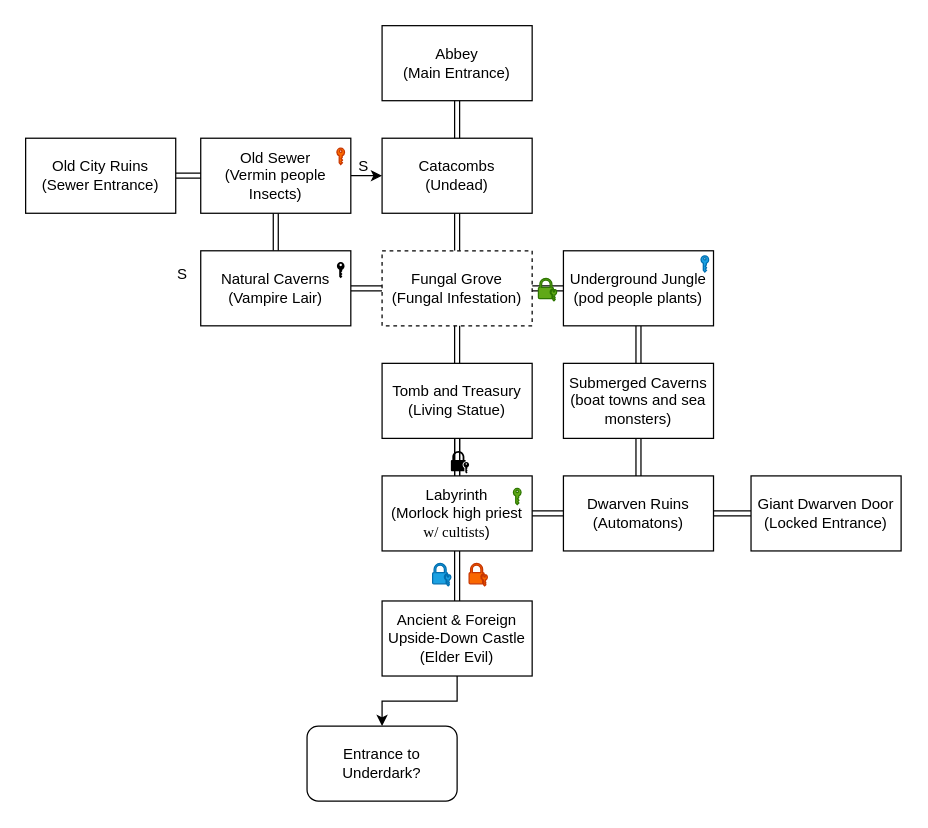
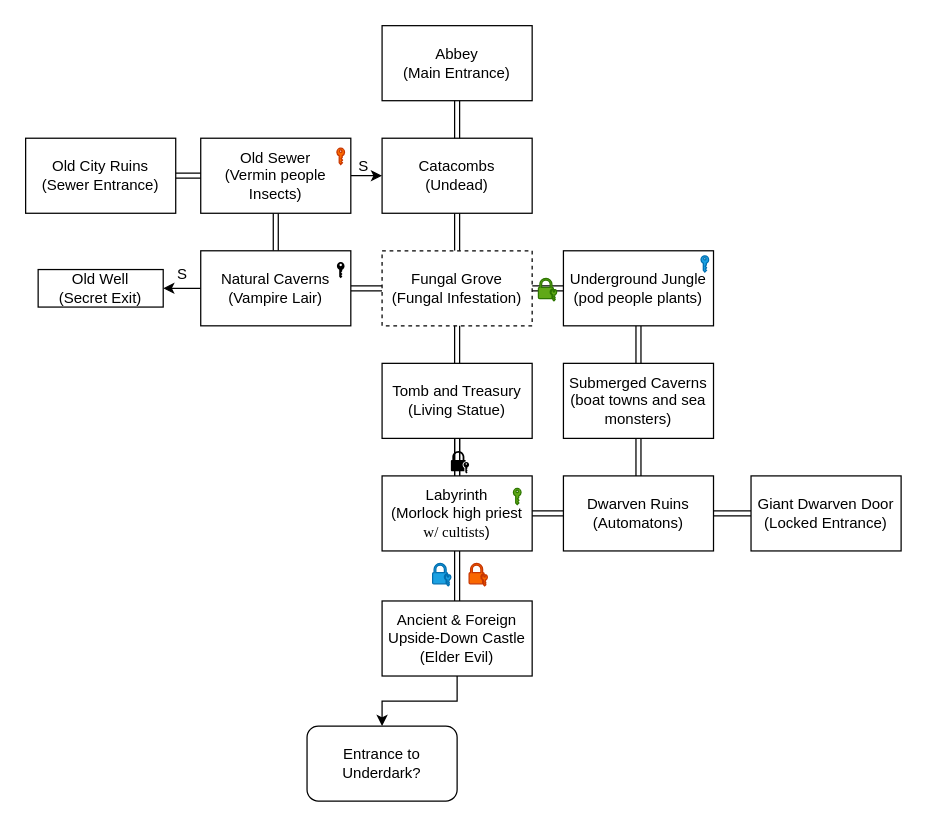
none -> (101, 288)
none -> (178, 288)
